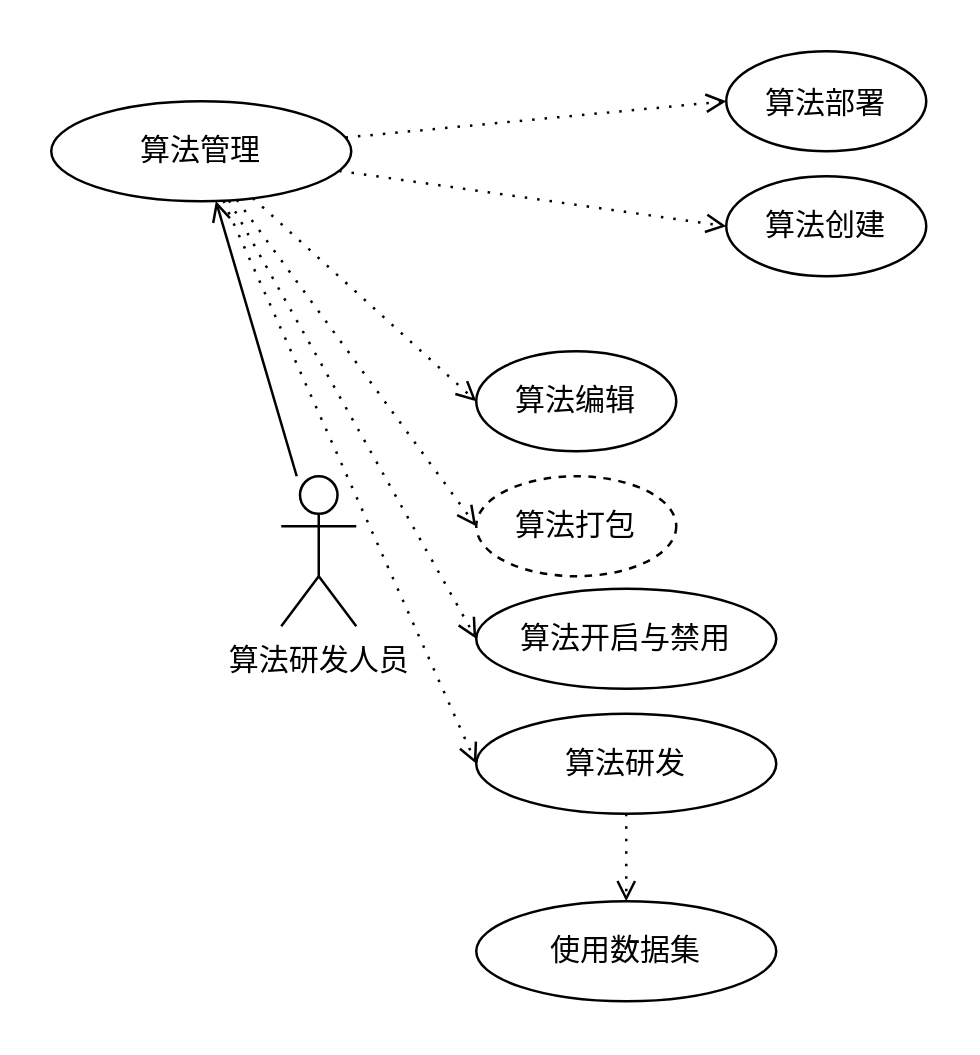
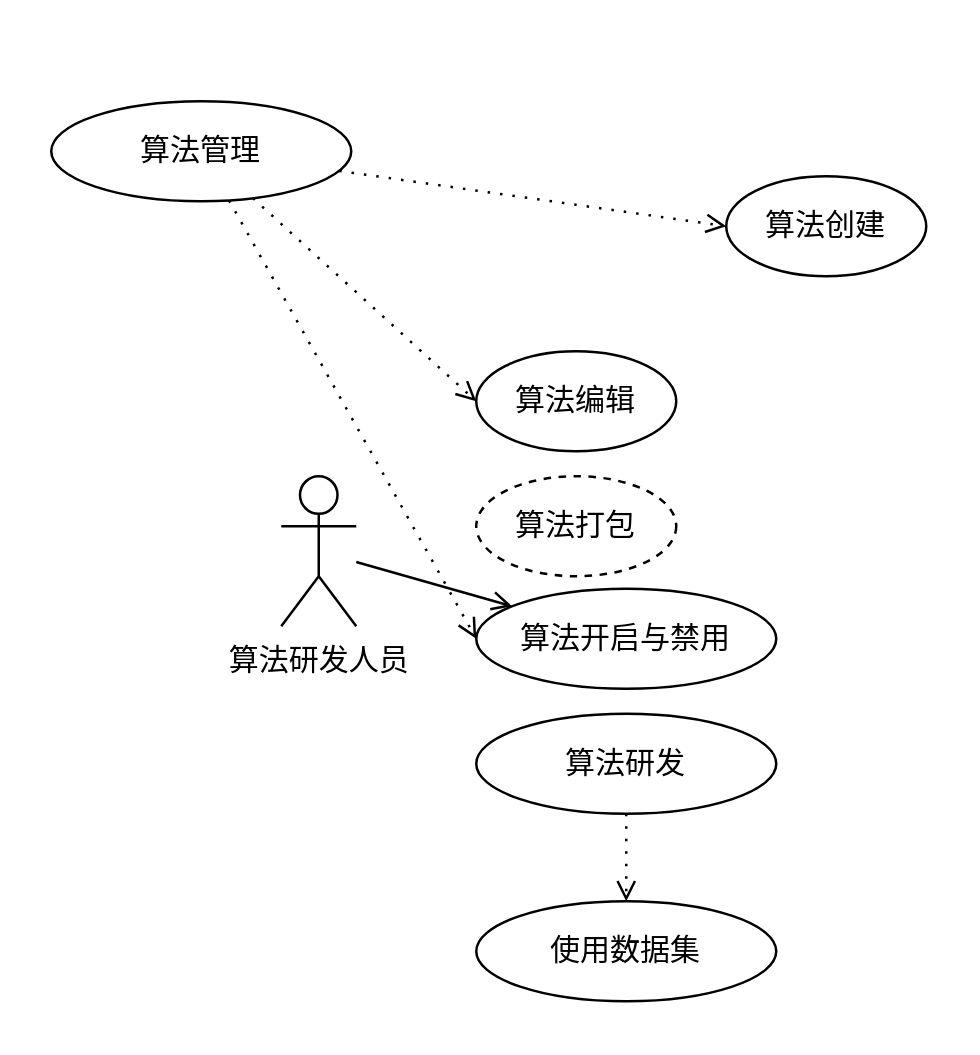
(826, 101) -> none
(533, 120) -> none
(257, 342) -> (480, 597)
(355, 360) -> none
(305, 383) -> none
